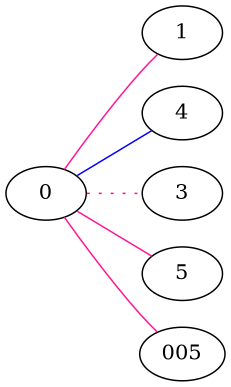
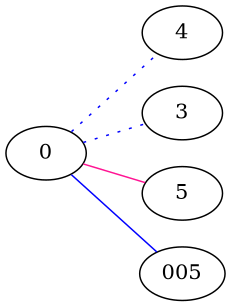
(182, 33) -> none
(115, 153) -> (114, 93)
(114, 193) -> (114, 133)
(109, 276) -> (114, 213)
